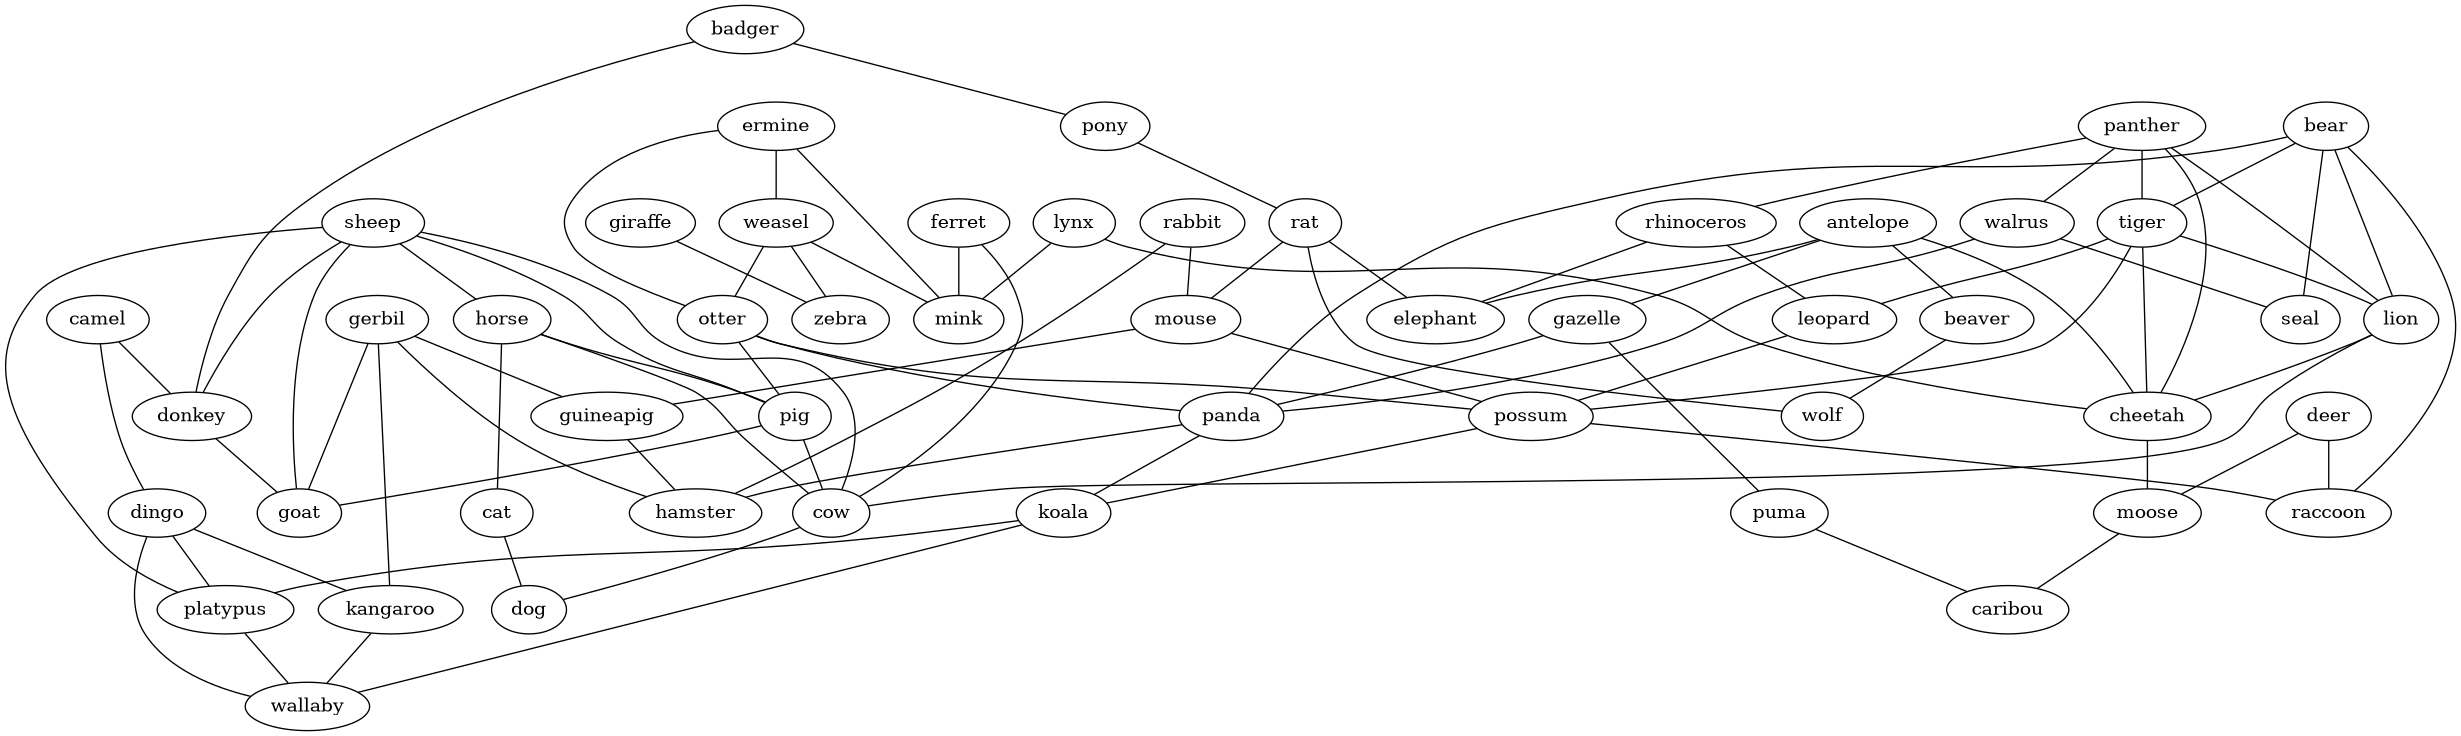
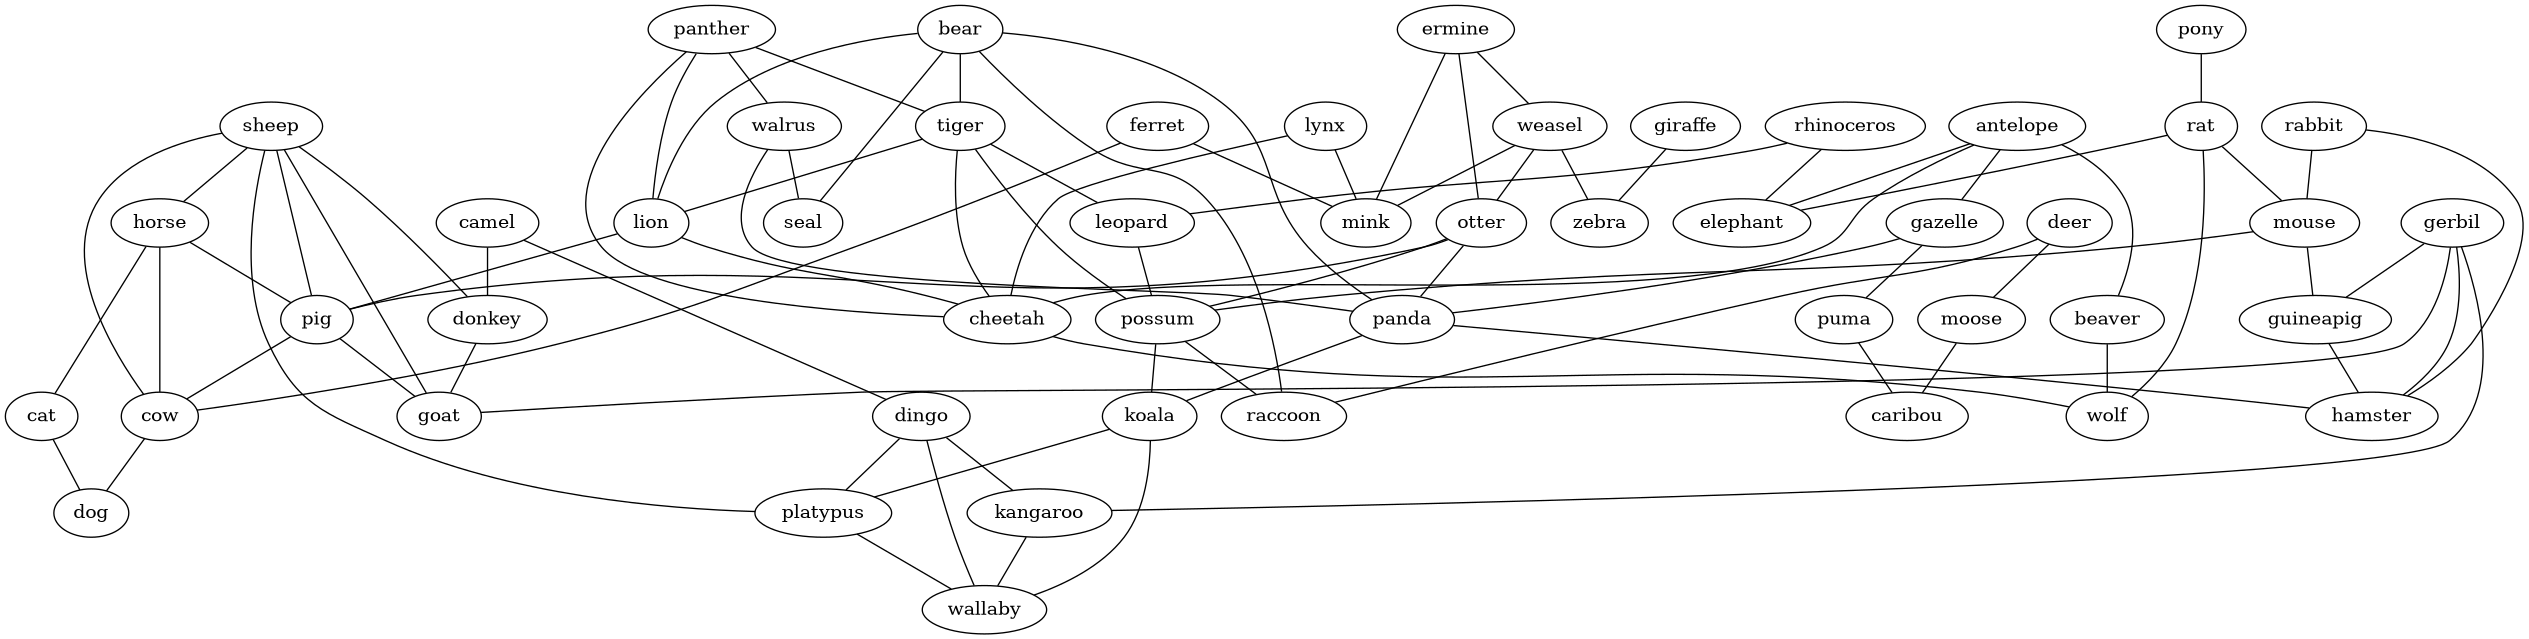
(745, 30) -> none
(1895, 176) -> none
(2147, 465) -> (1561, 376)
(1638, 480) -> (477, 273)
